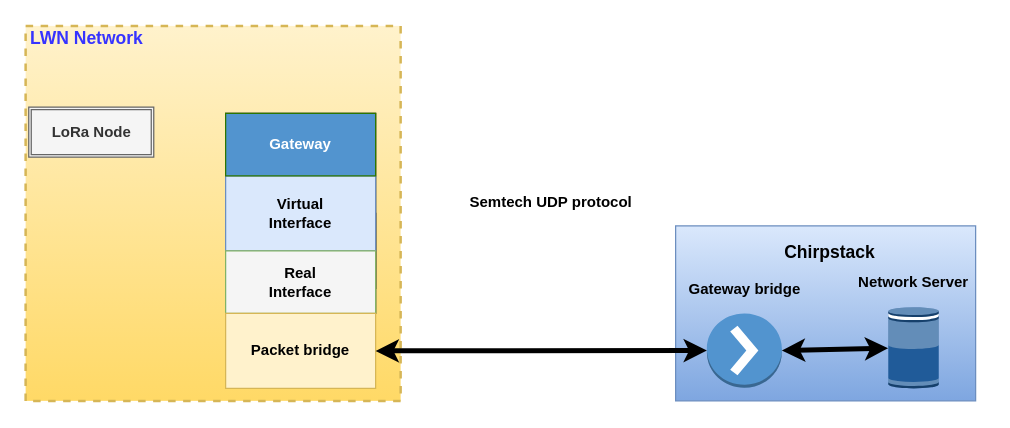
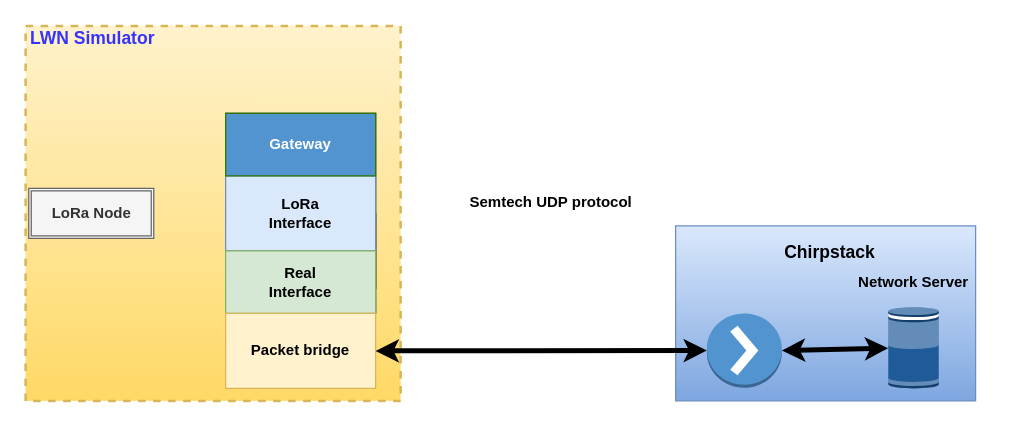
(75, 37) -> (79, 37)
(91, 132) -> (91, 213)
(301, 213) -> (301, 213)
(301, 282) -> (301, 282)
(744, 289) -> none
